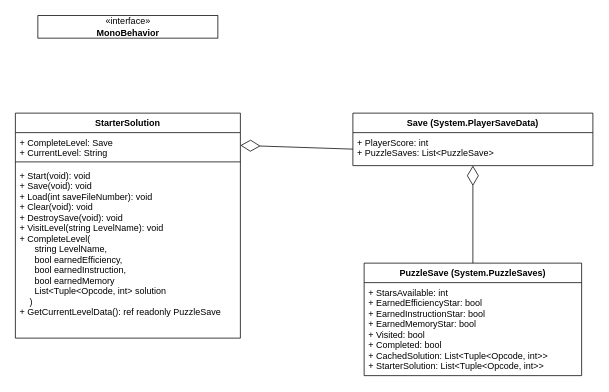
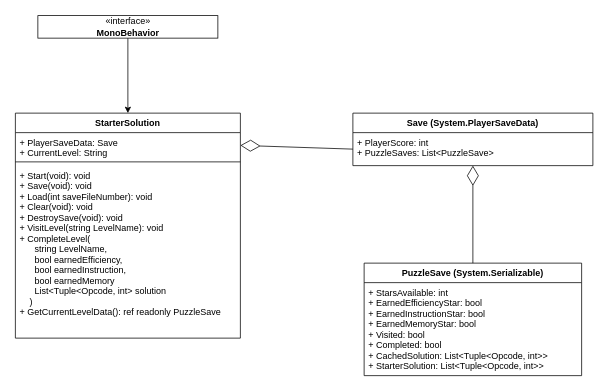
none -> (128, 106)
(67, 143) -> (70, 143)
(473, 273) -> (473, 273)
